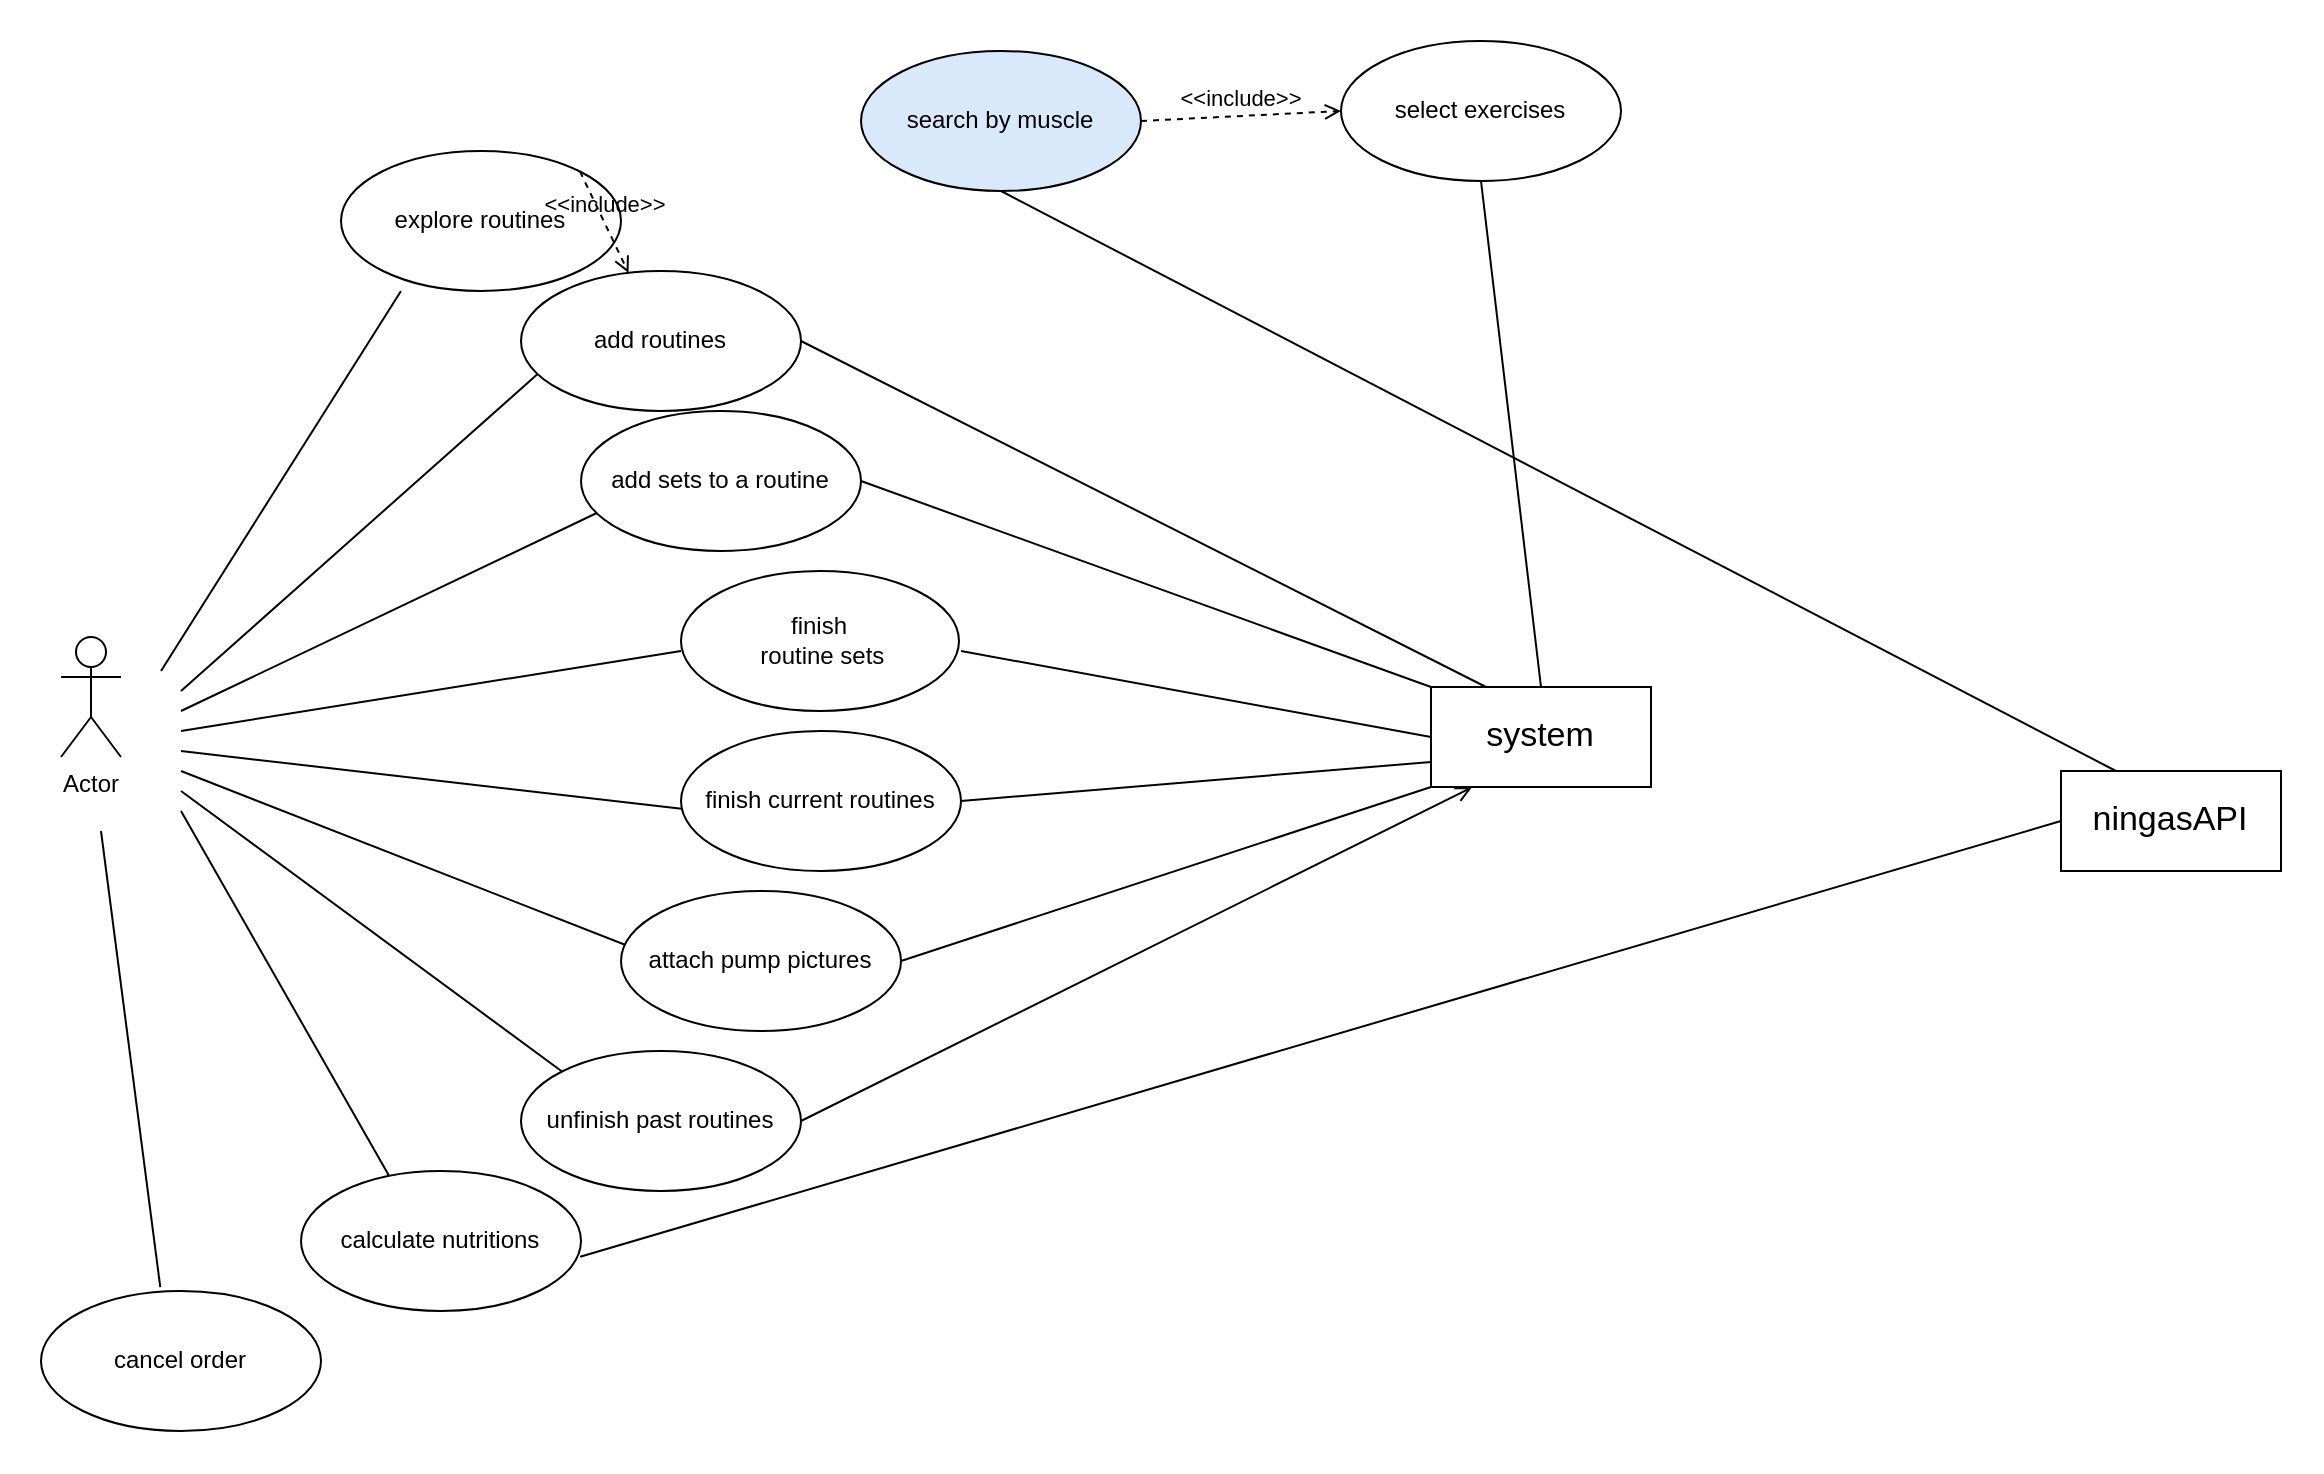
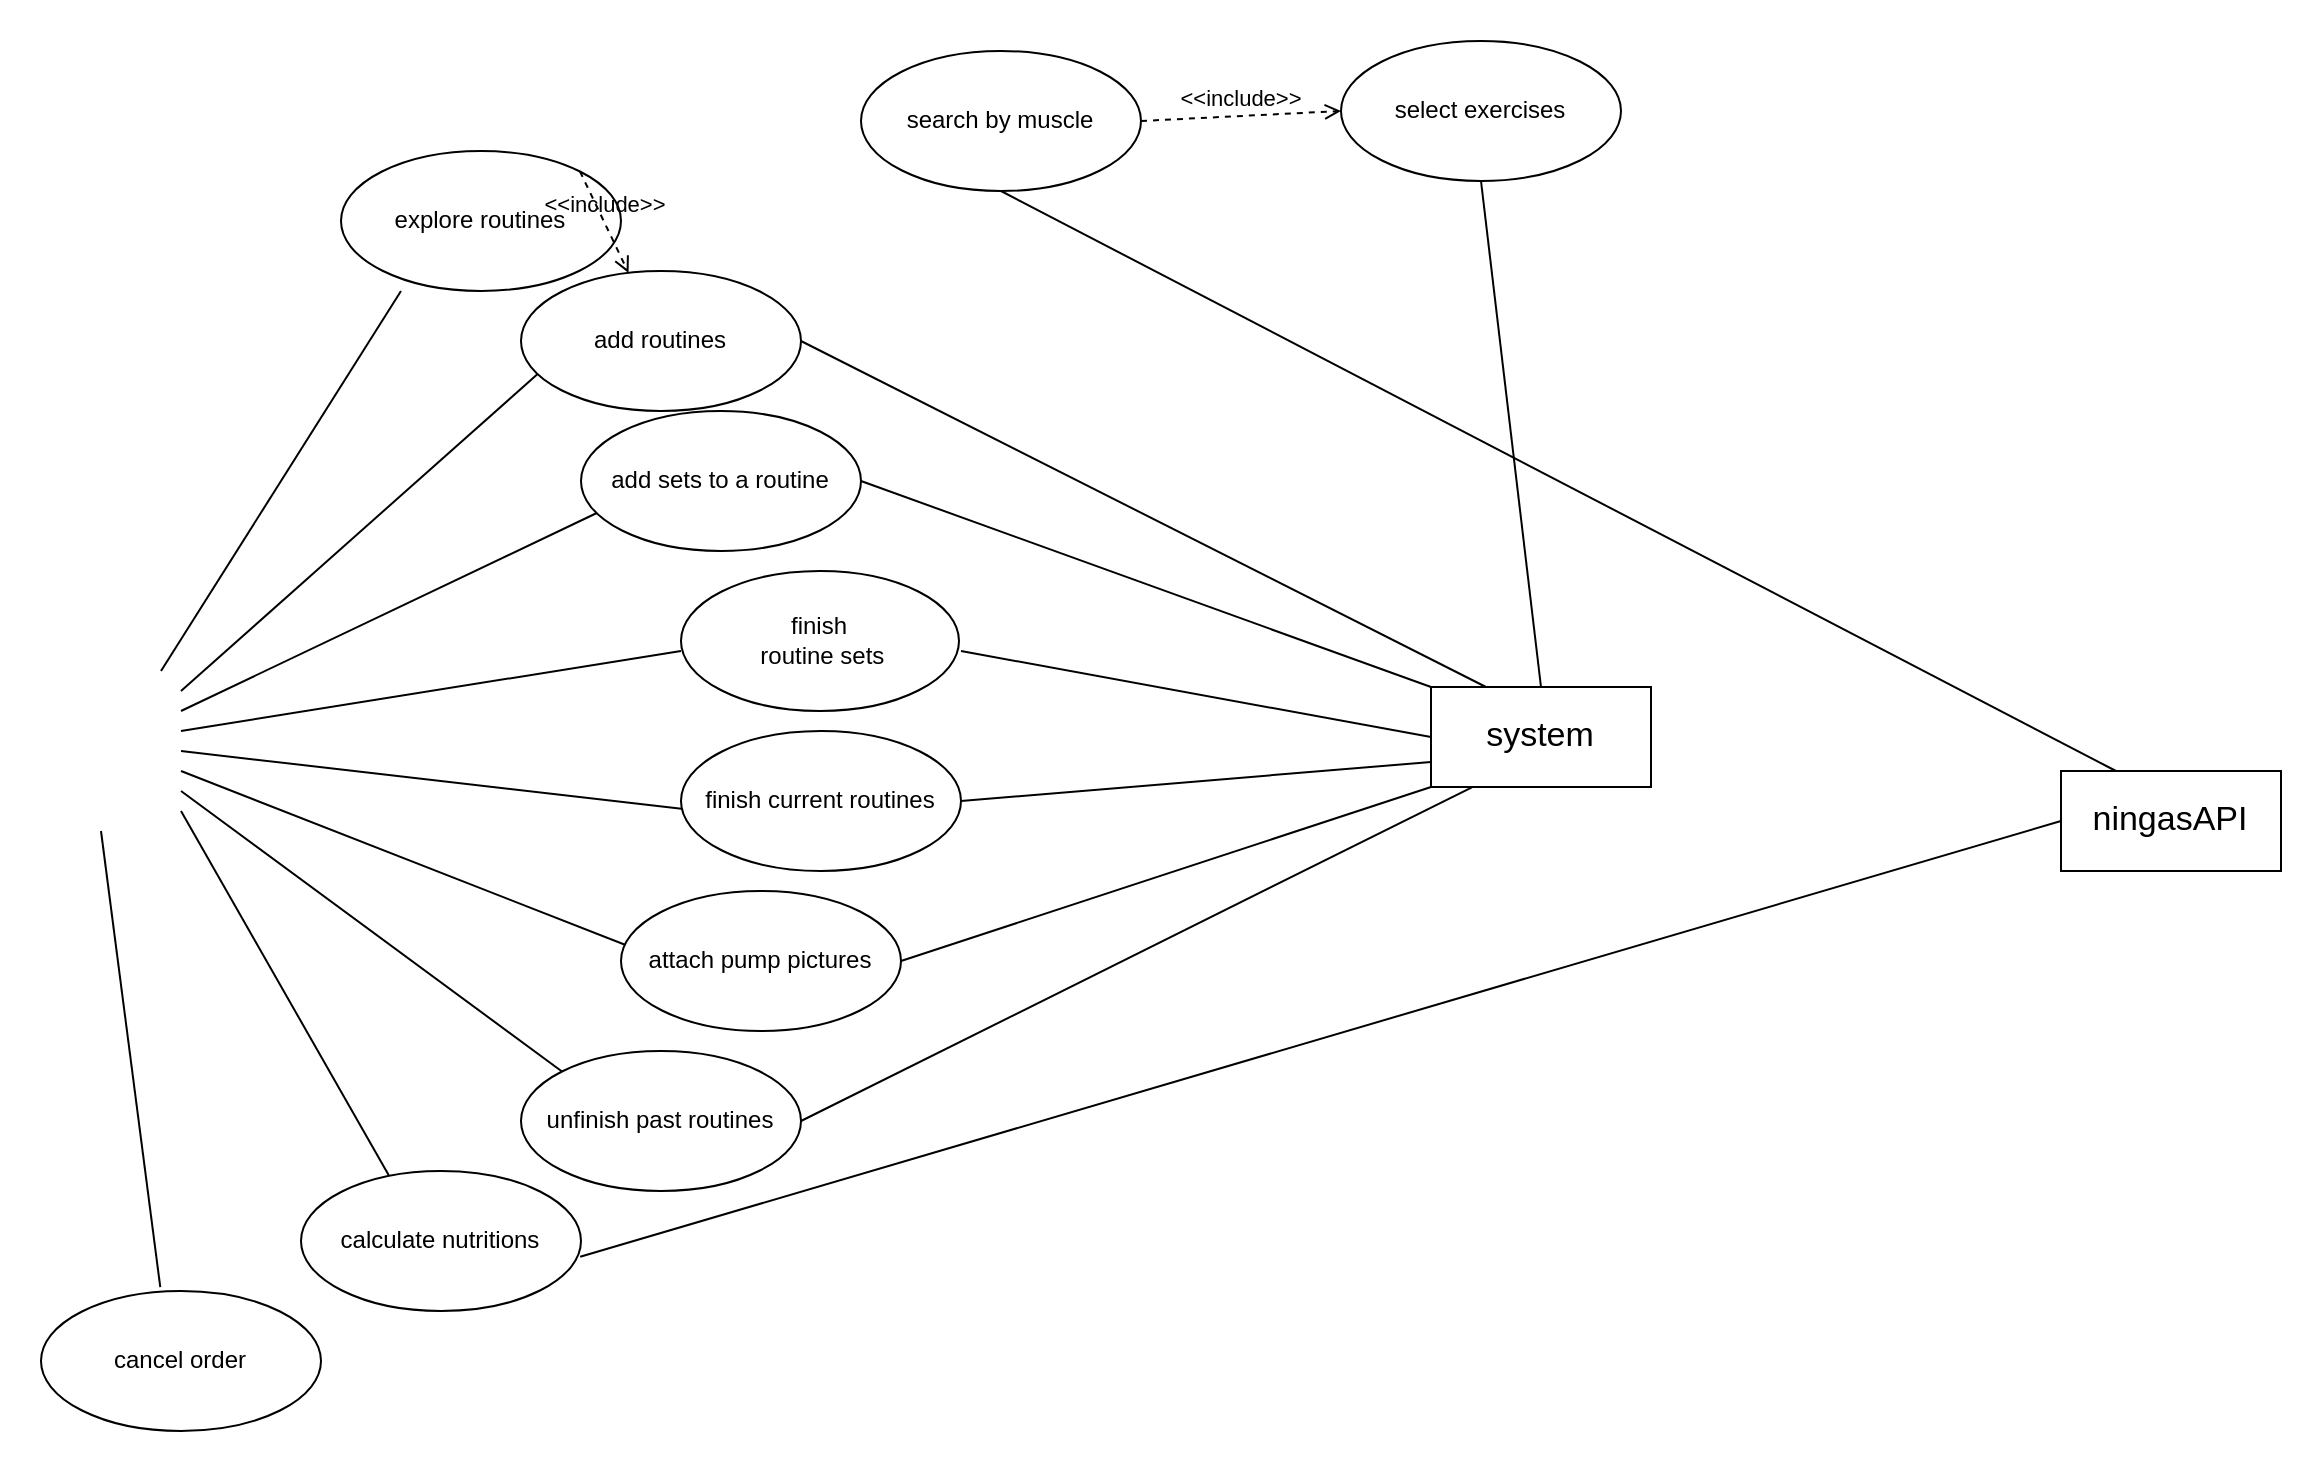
(1001, 121) -> (1001, 121)
(91, 697) -> none
(1464, 791) -> (1467, 790)
